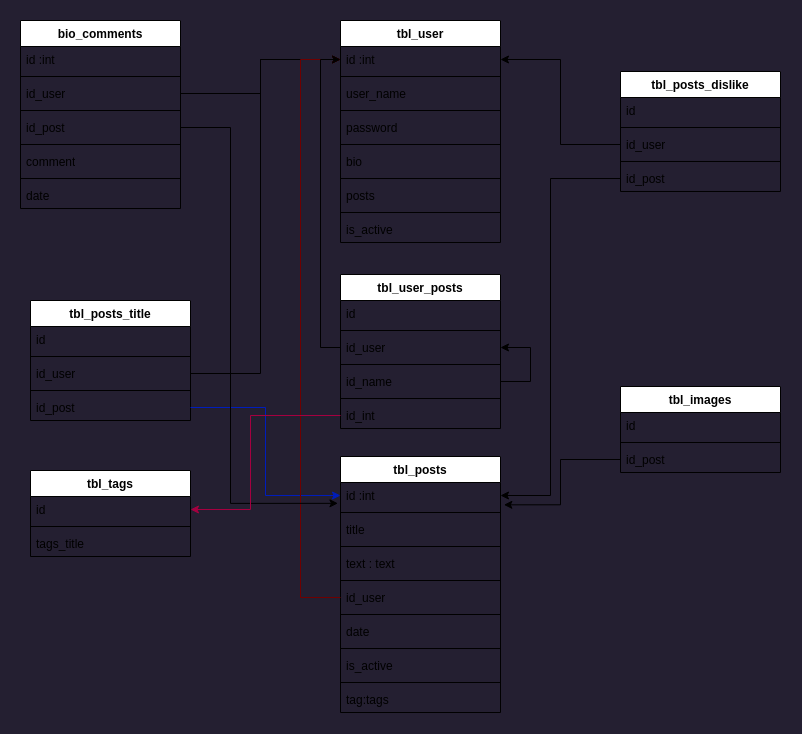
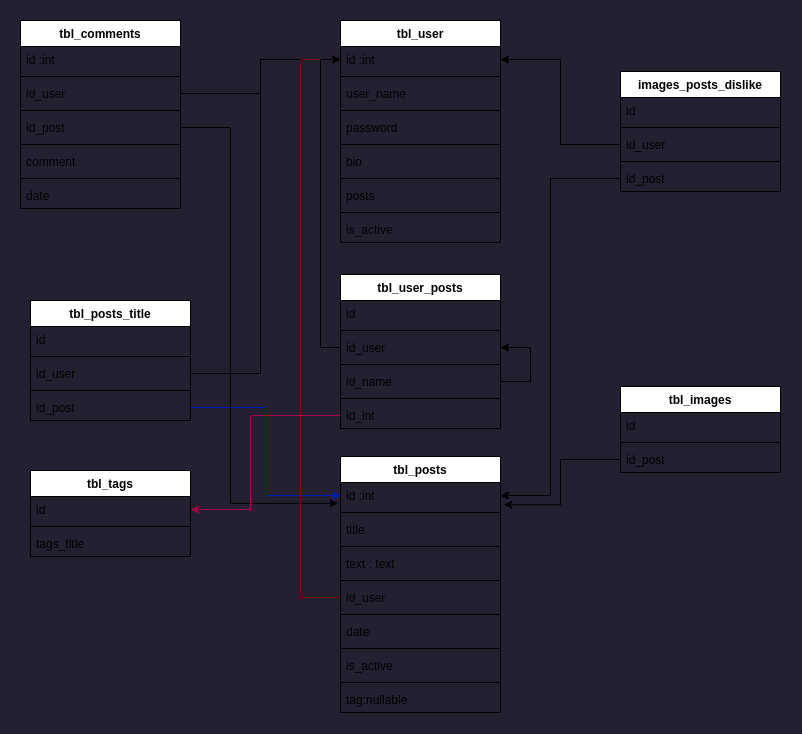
(101, 35) -> (101, 35)
(701, 86) -> (701, 86)
(372, 701) -> (381, 701)
